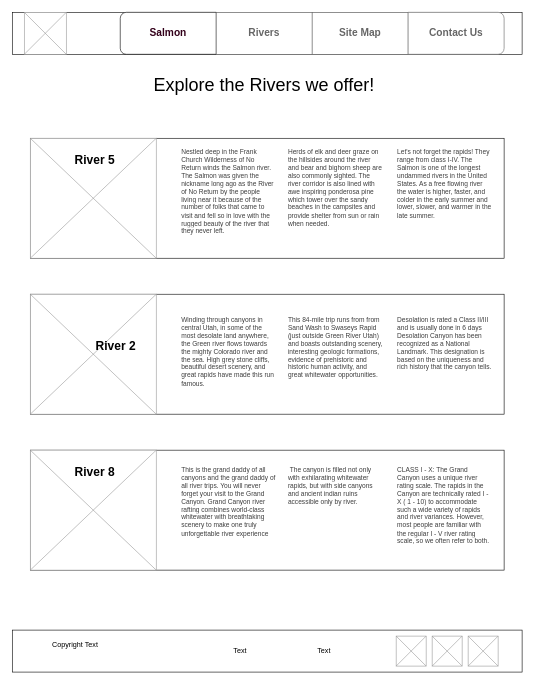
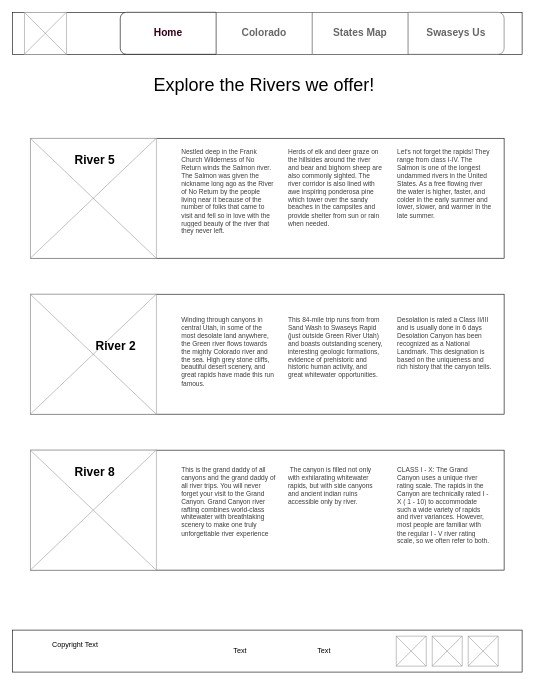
(168, 33) -> (168, 33)
(264, 33) -> (264, 33)
(360, 33) -> (360, 33)
(456, 33) -> (456, 33)
